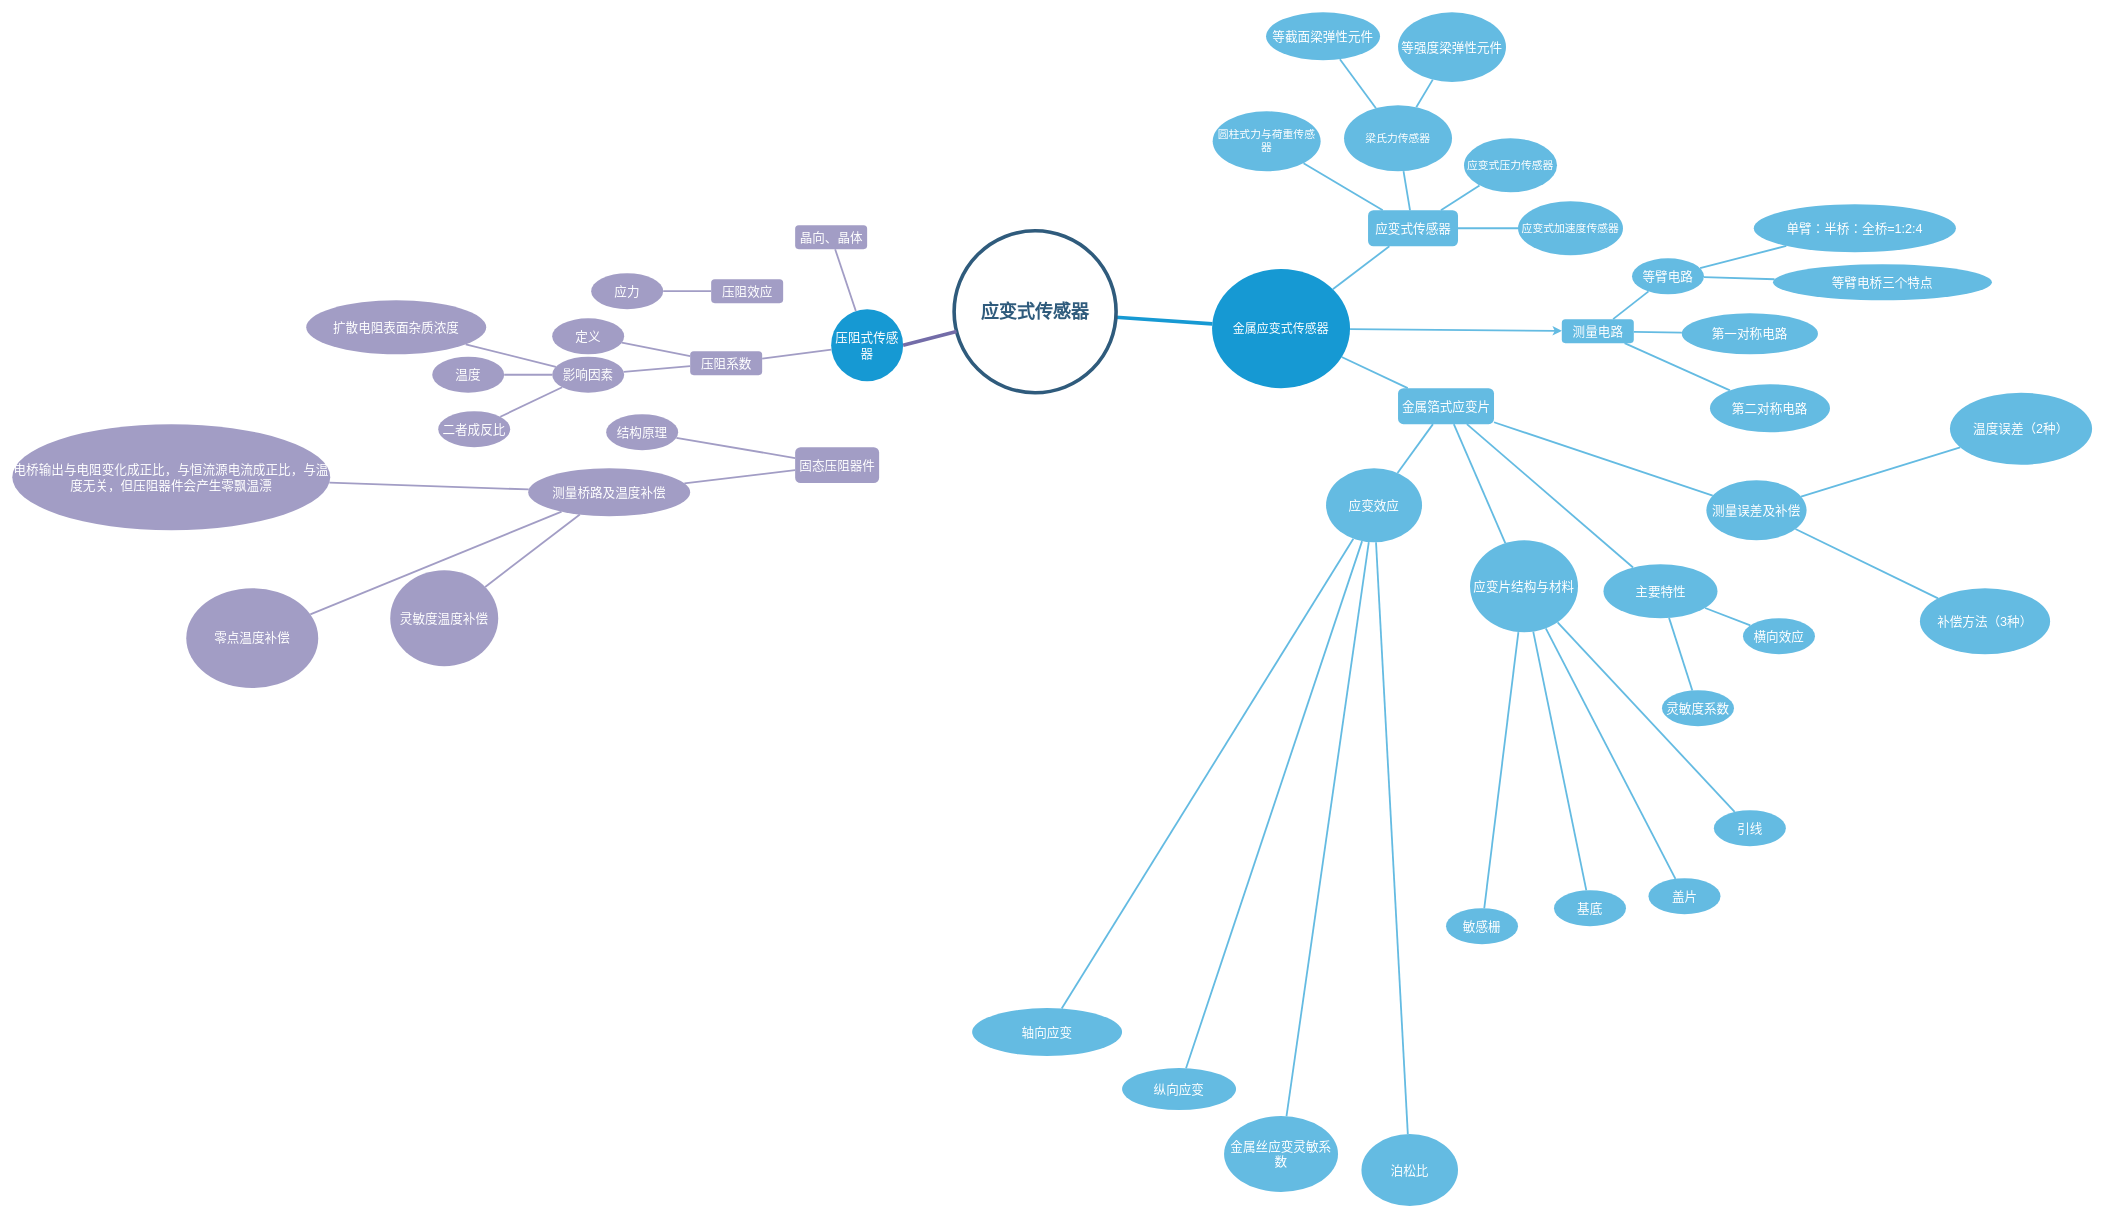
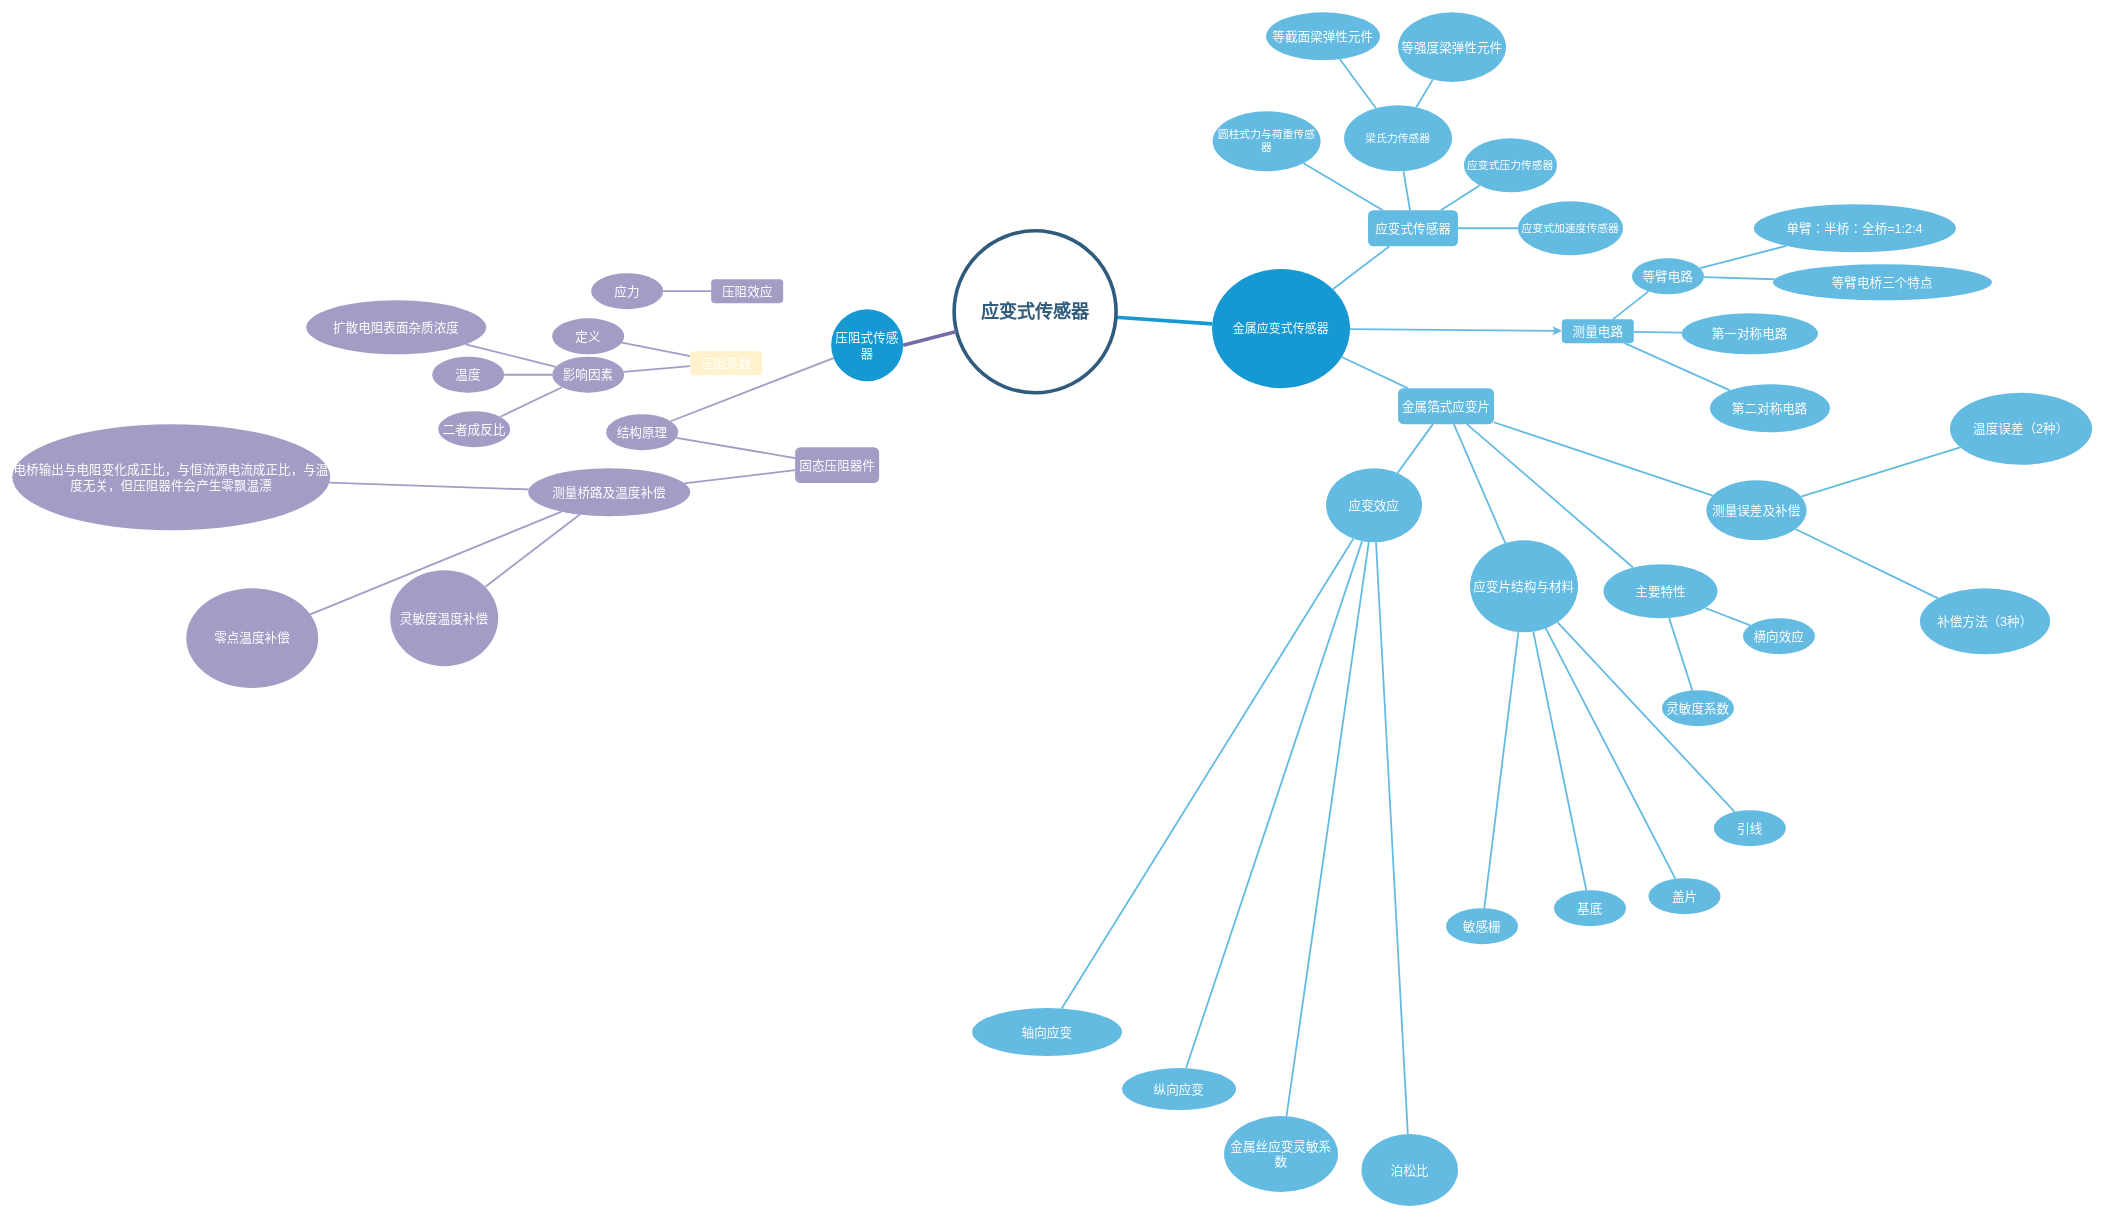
(831, 237) -> none
(846, 281) -> none
(797, 354) -> (752, 390)
(726, 363) -> (726, 363)
